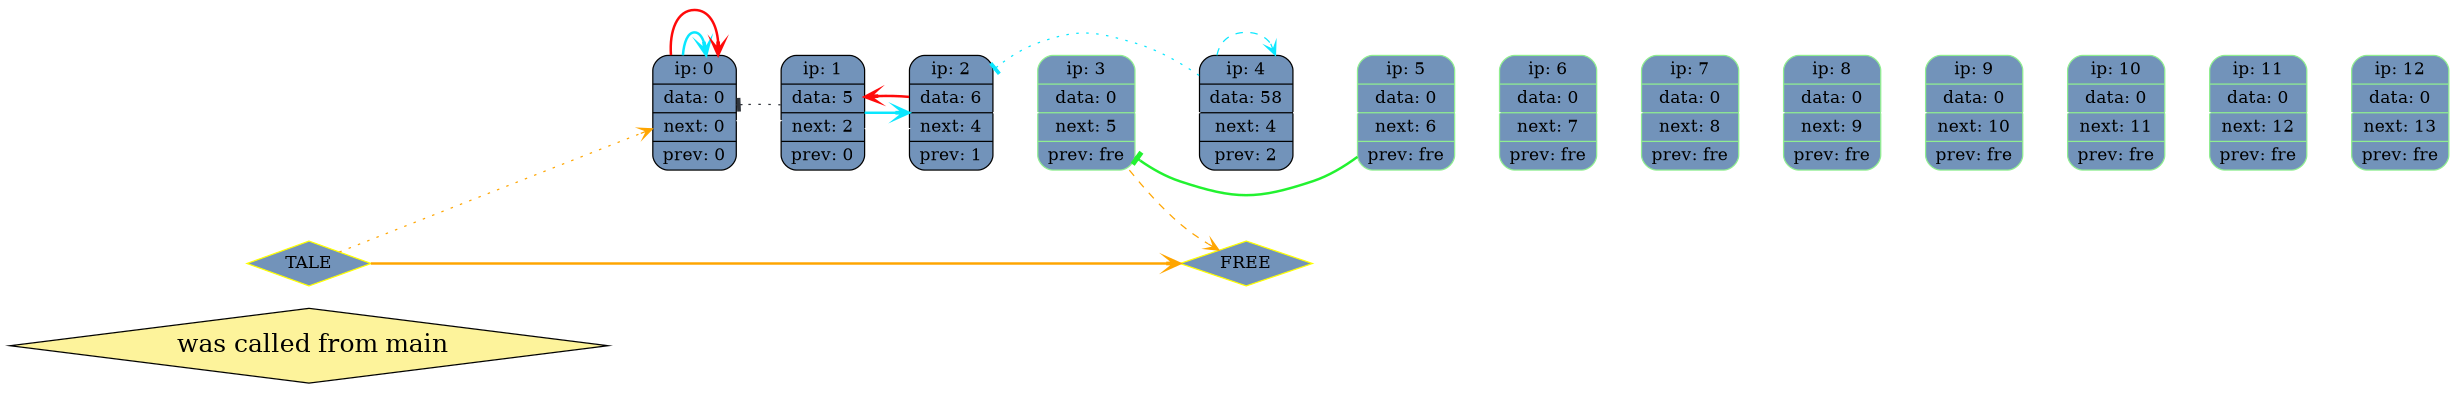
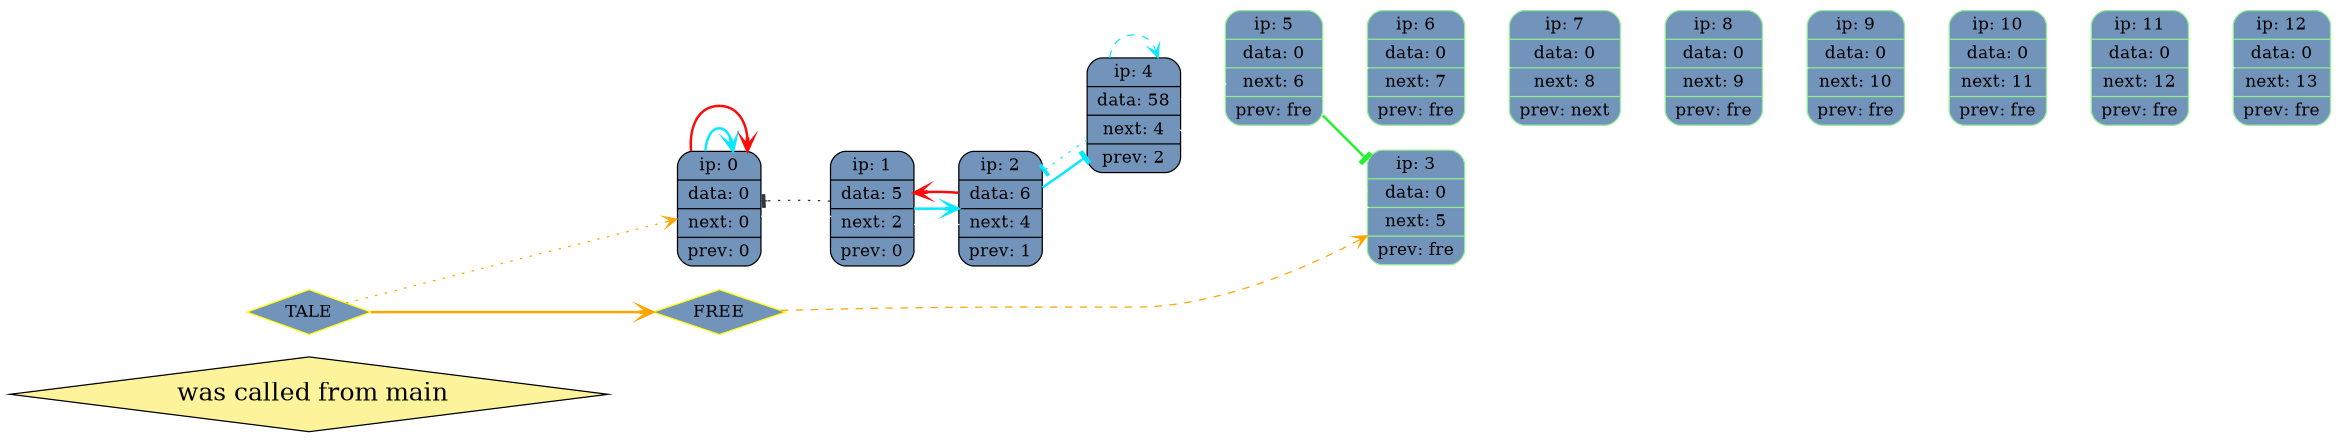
(1690, 155) -> (1565, 110)
none -> (1062, 174)
(1165, 210) -> (1074, 307)
